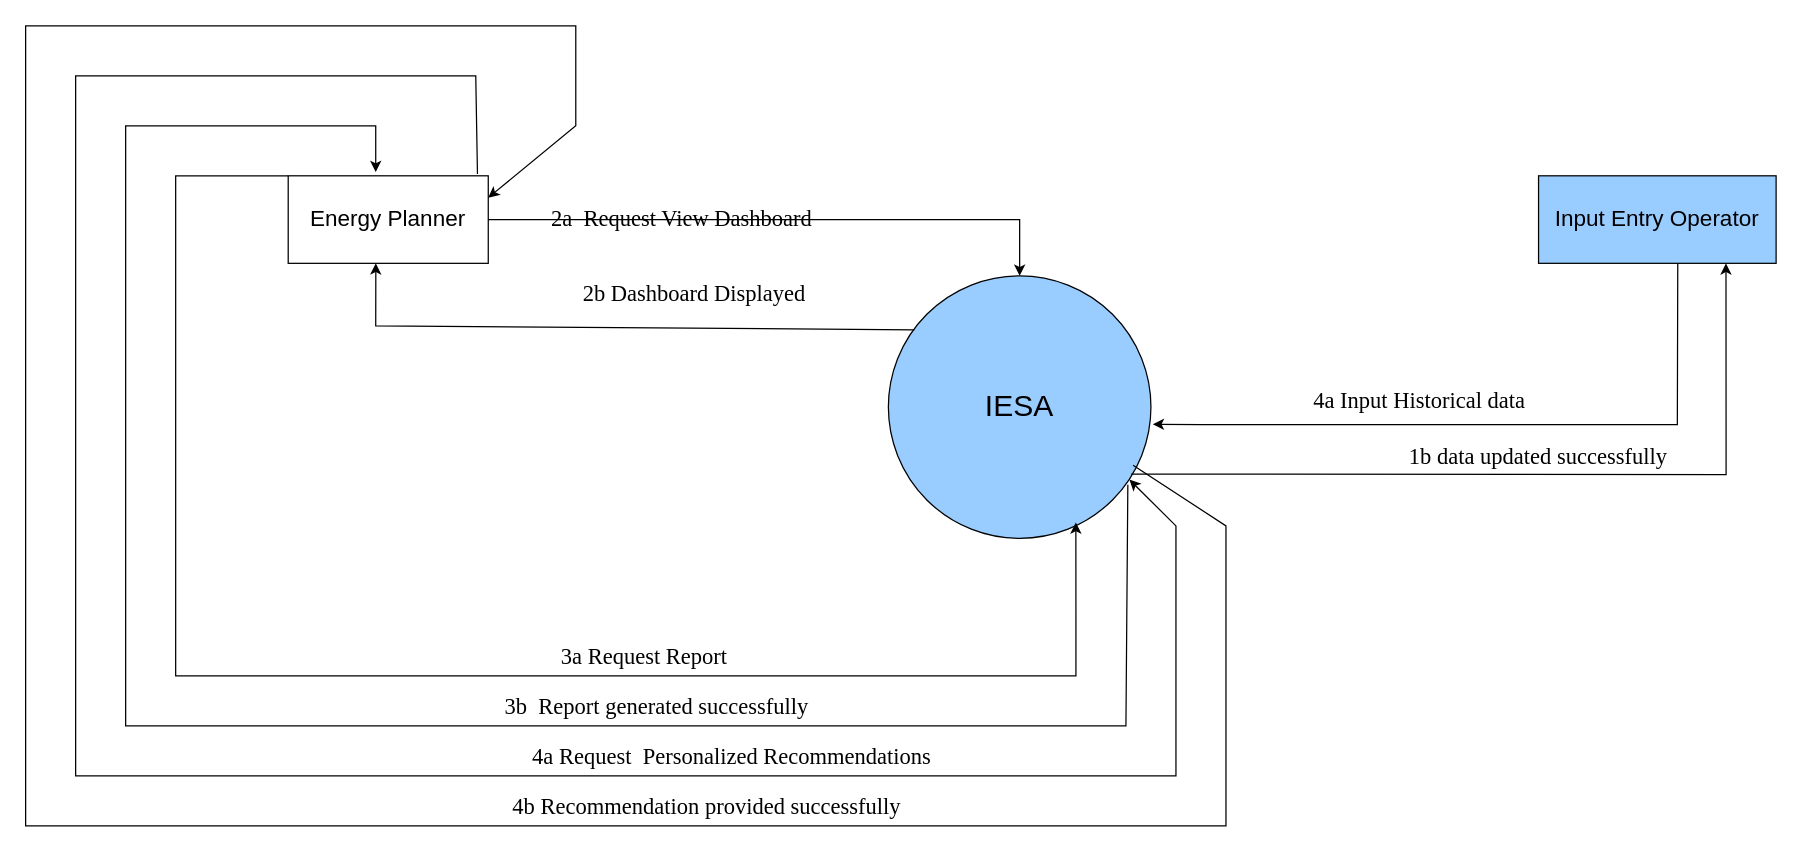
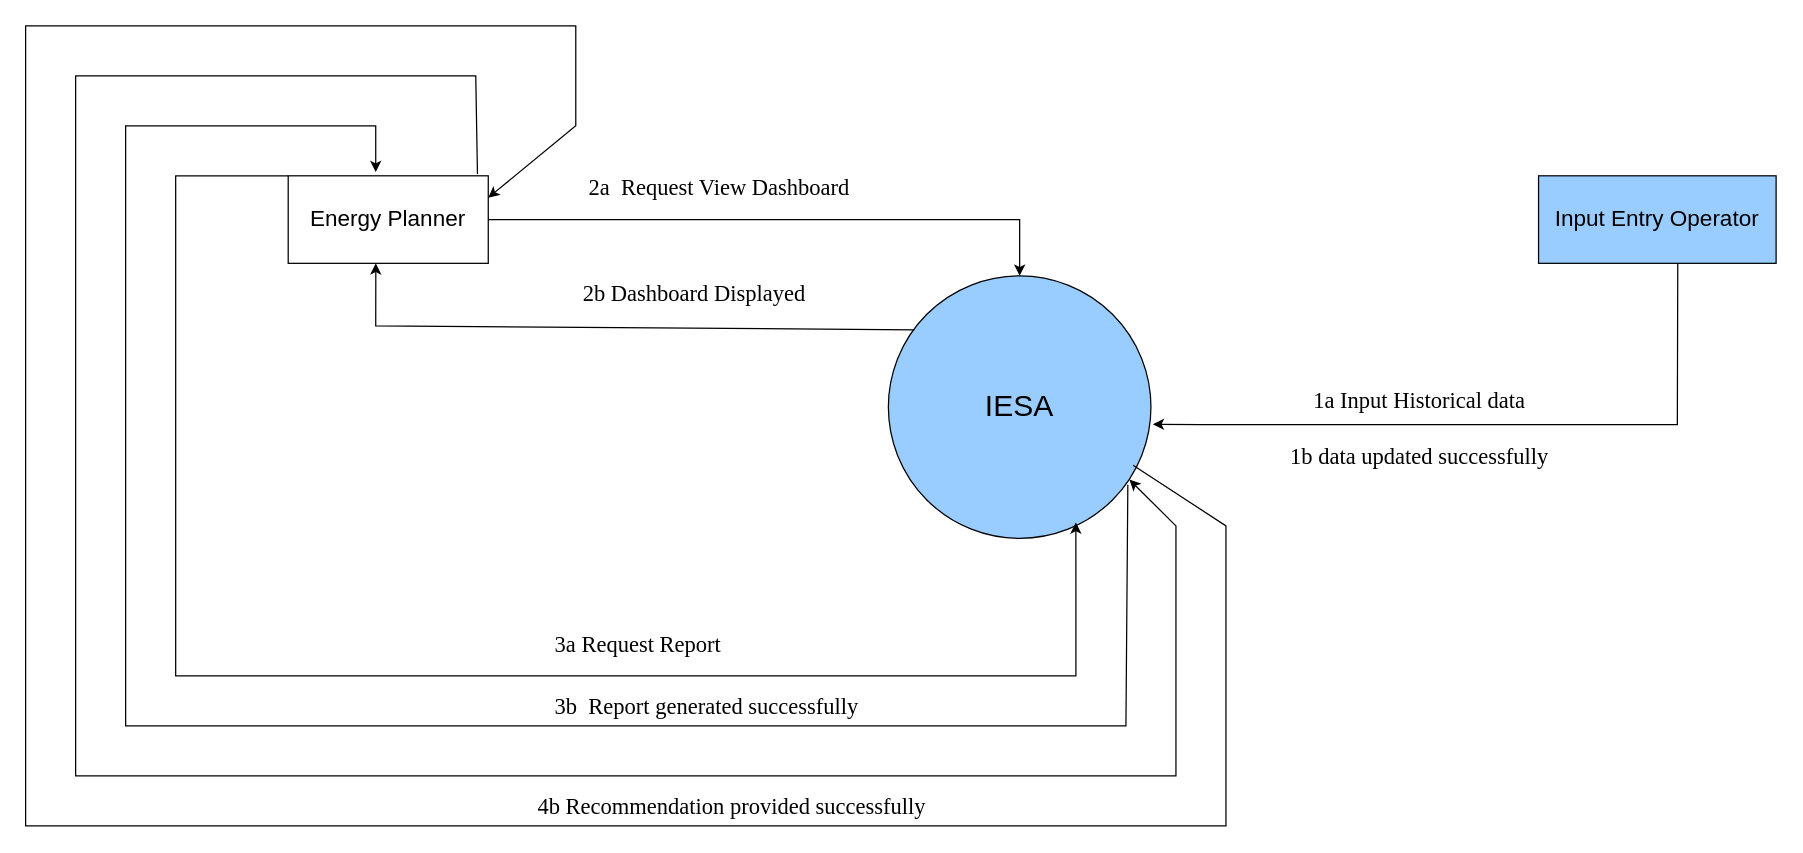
(682, 219) -> (719, 188)
(1419, 401) -> (1419, 401)
(1538, 457) -> (1419, 457)
(1539, 474) -> none
(644, 657) -> (638, 644)
(657, 707) -> (707, 707)
(732, 757) -> none
(707, 807) -> (732, 807)
